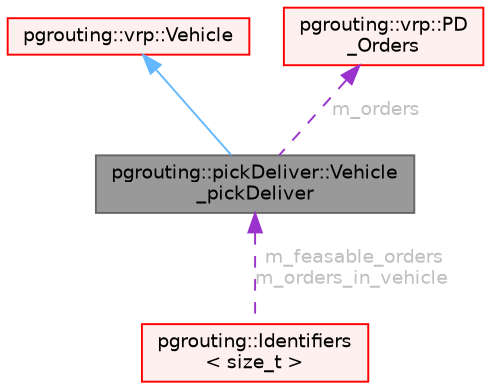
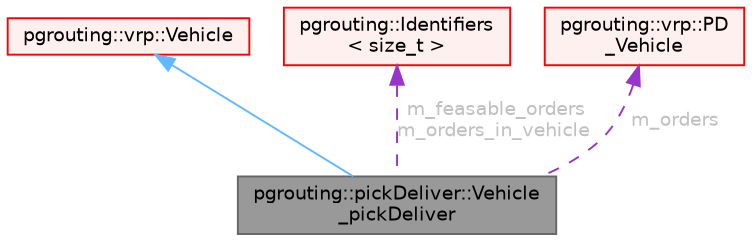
(384, 36) -> (644, 36)
(255, 278) -> (397, 131)
